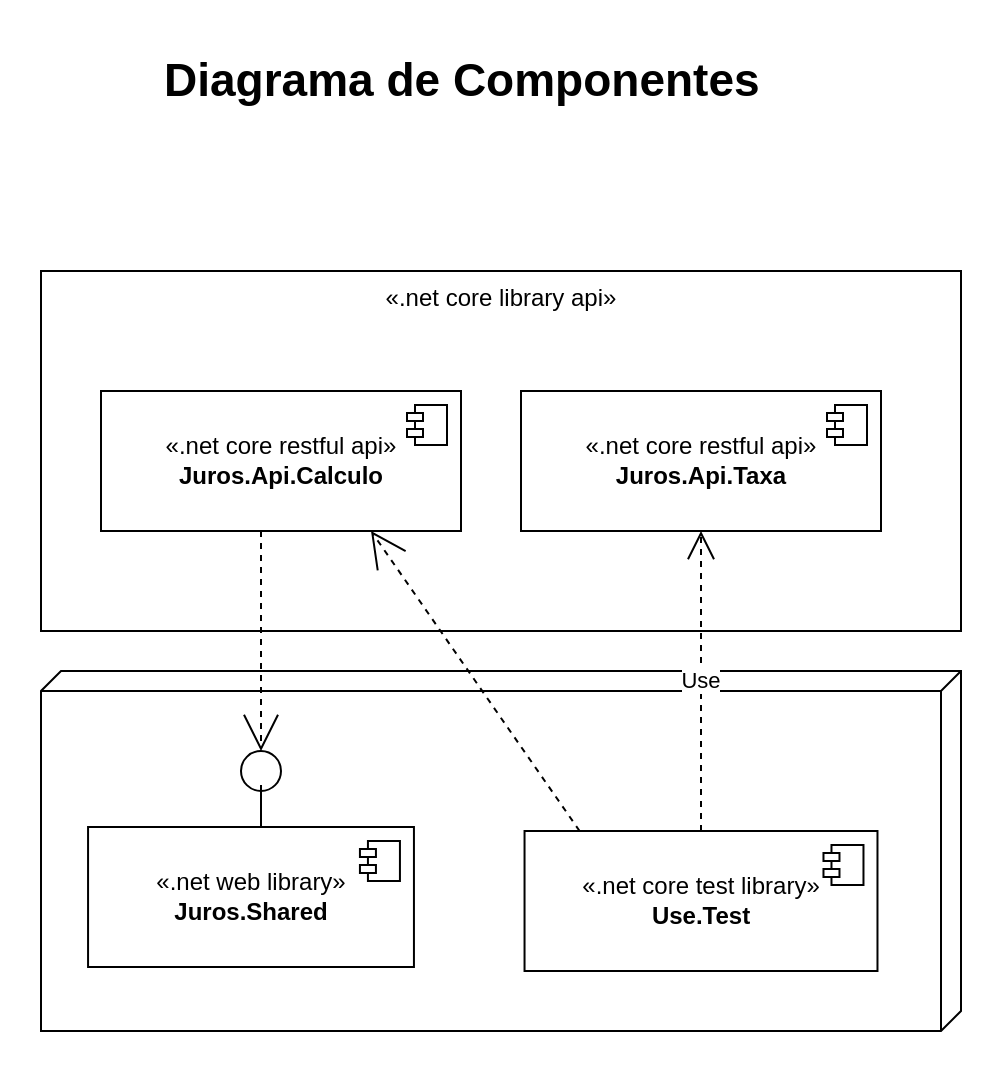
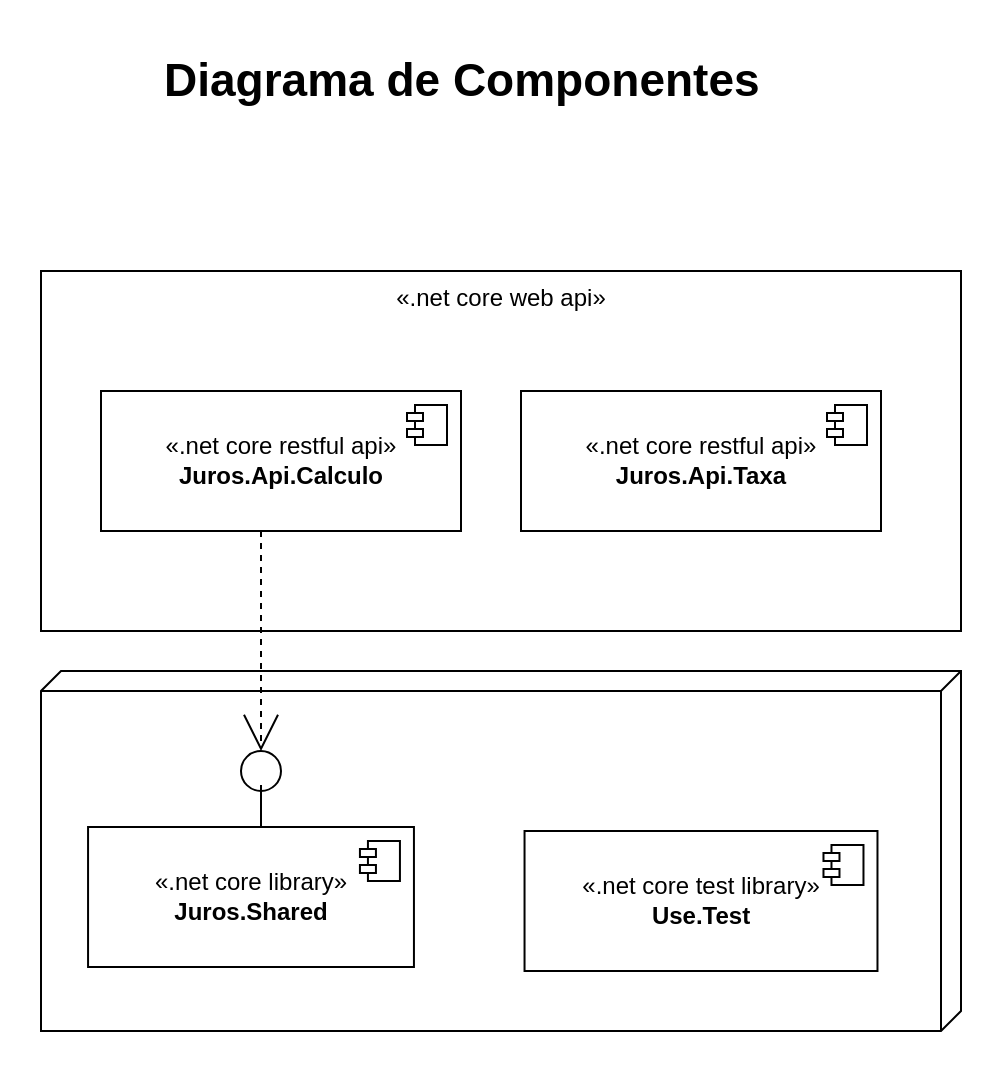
(502, 299) -> (502, 299)
(477, 683) -> none
(701, 684) -> none
(252, 897) -> (252, 897)
